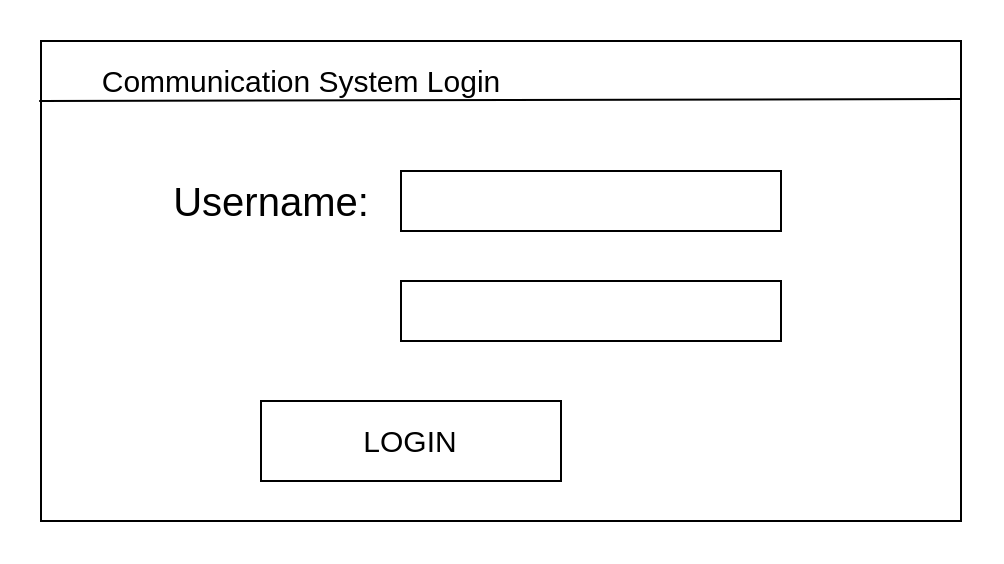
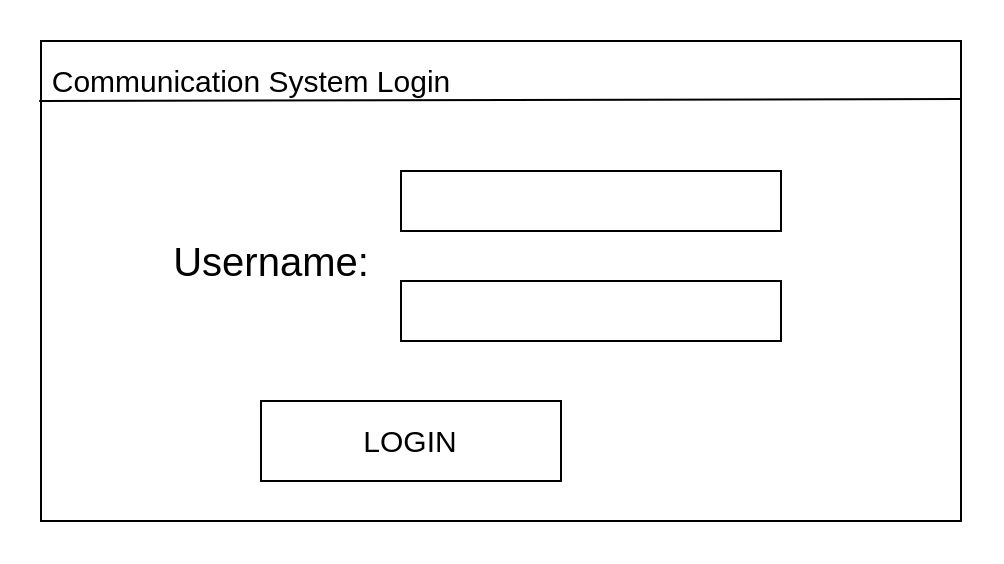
(301, 81) -> (251, 81)
(271, 201) -> (271, 261)
